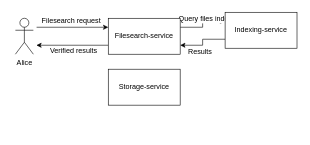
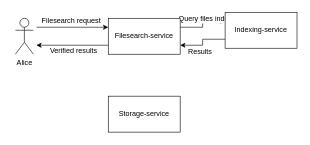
(144, 87) -> (144, 114)
